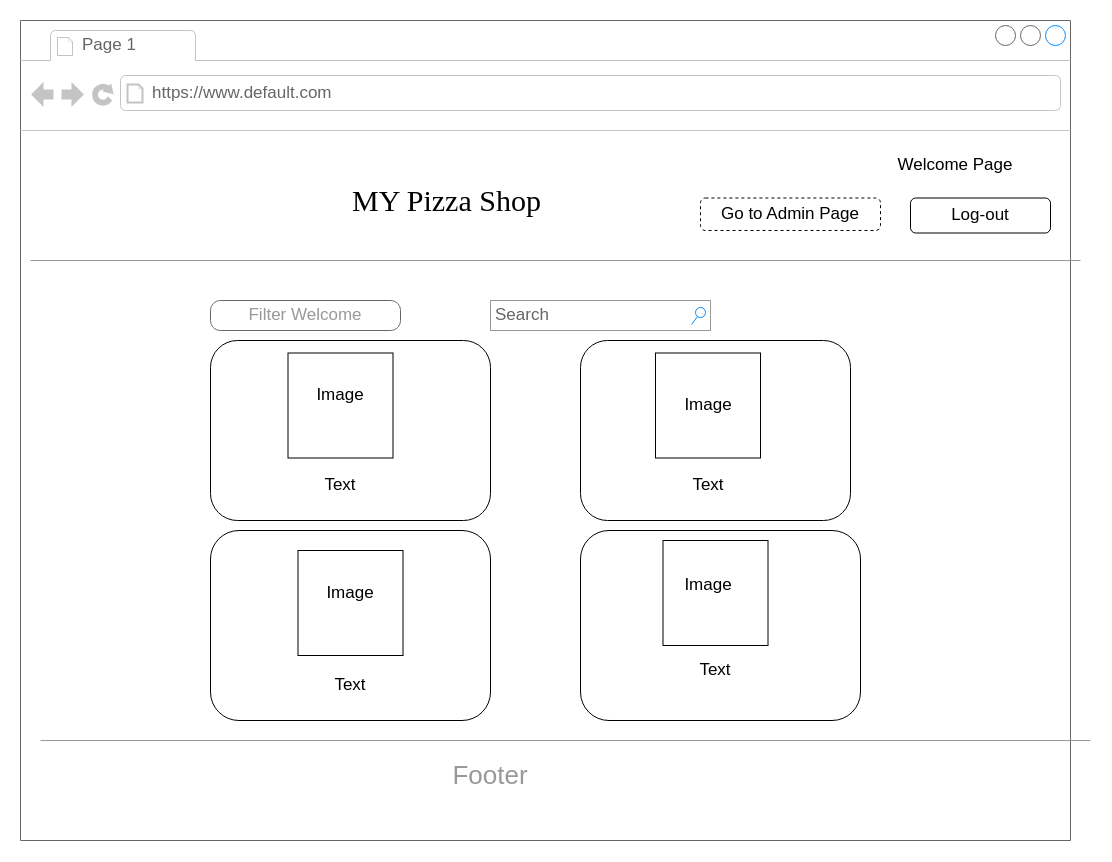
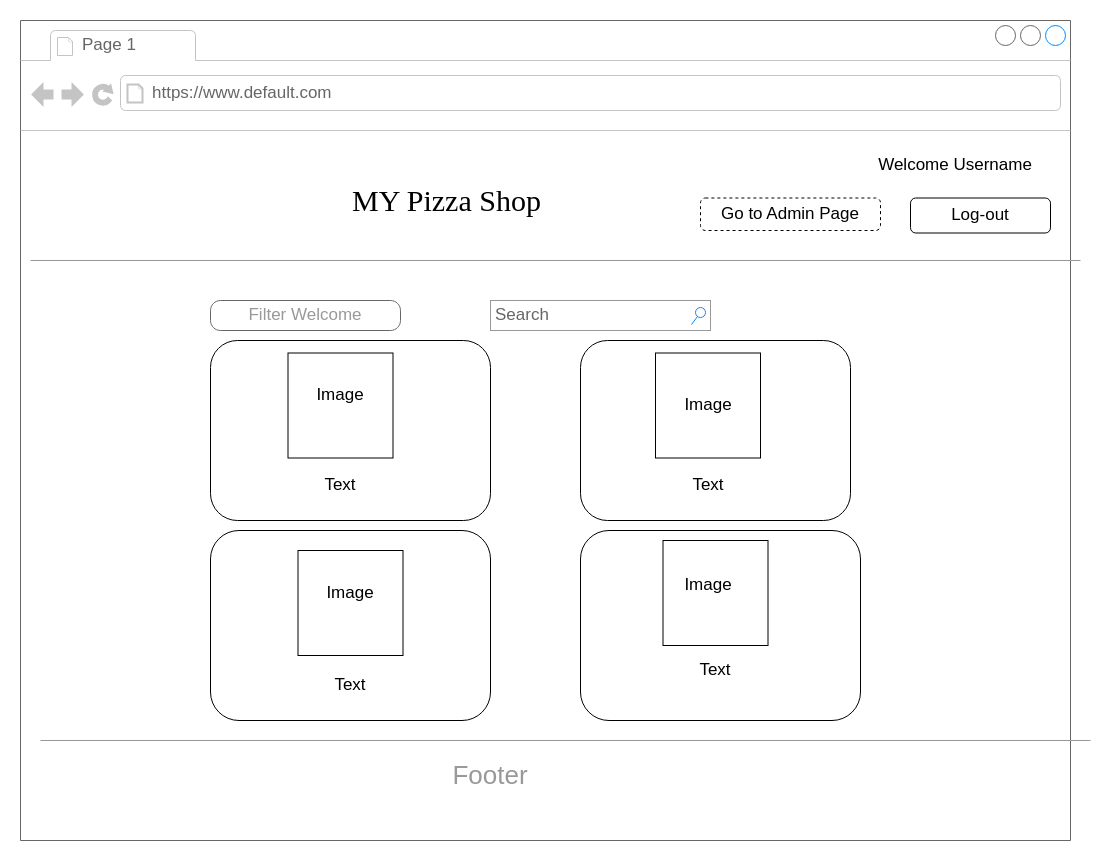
(956, 166) -> (956, 166)
